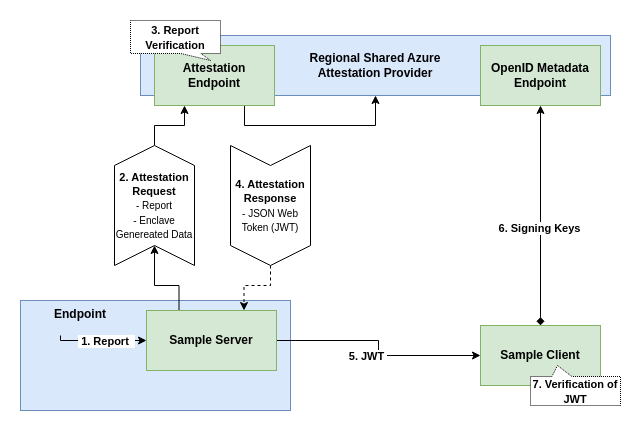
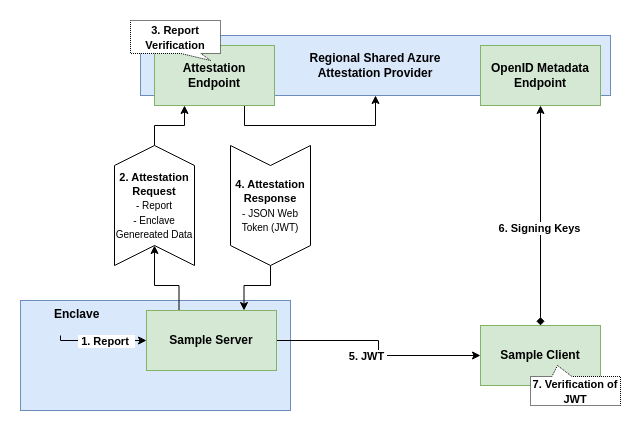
(260, 286) -> (260, 286)
(80, 315) -> (76, 315)
